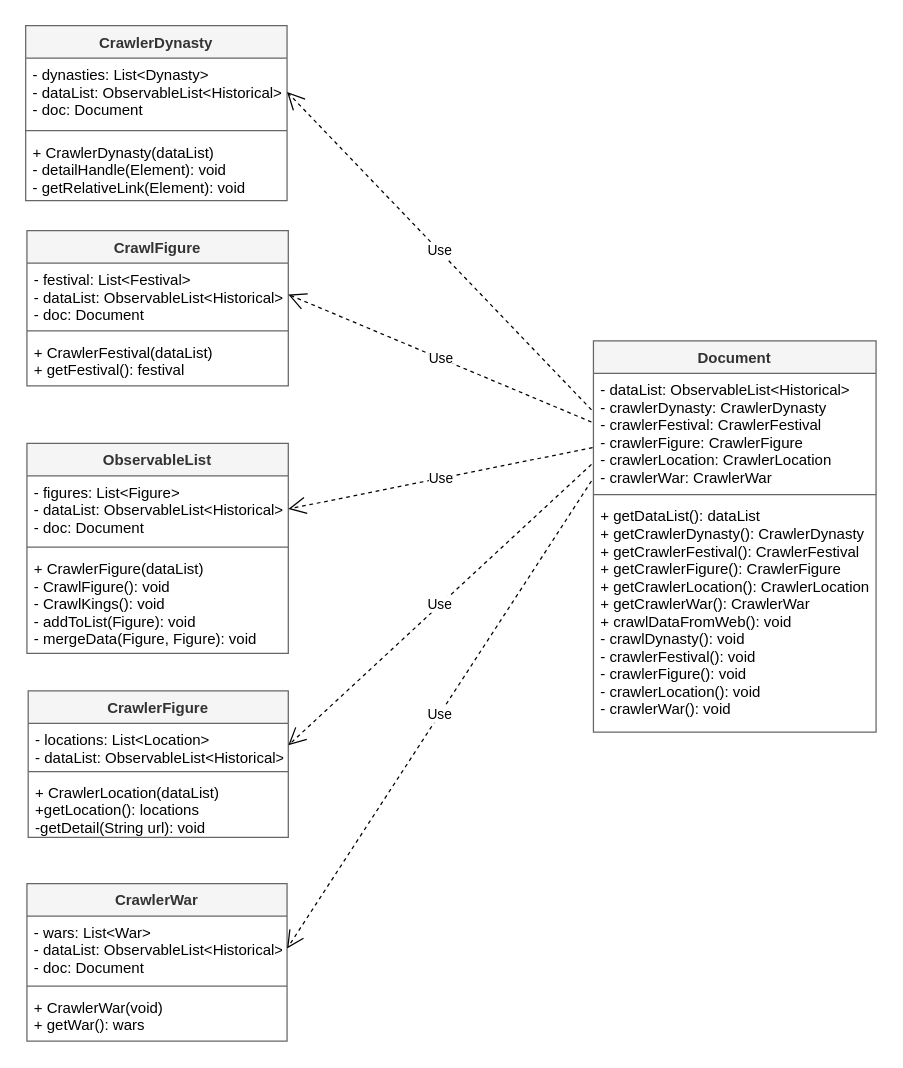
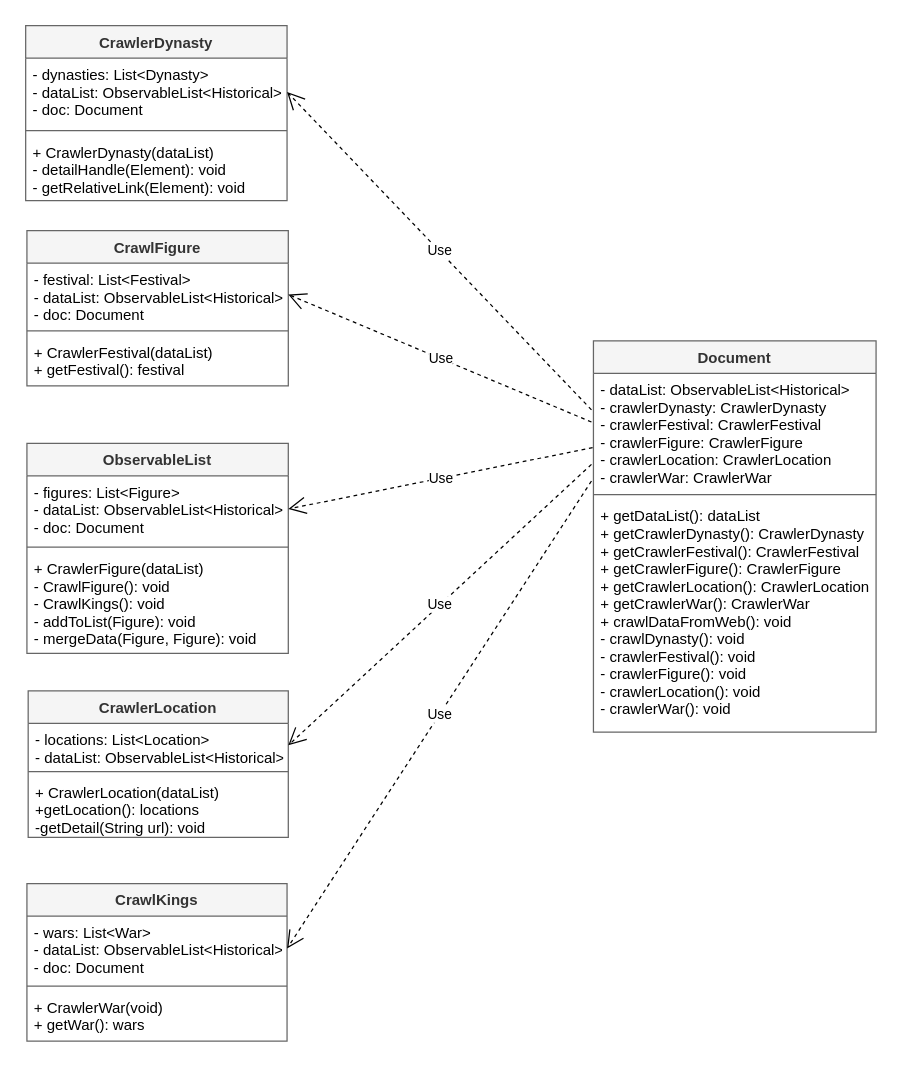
(158, 708) -> (158, 708)
(156, 900) -> (156, 900)
